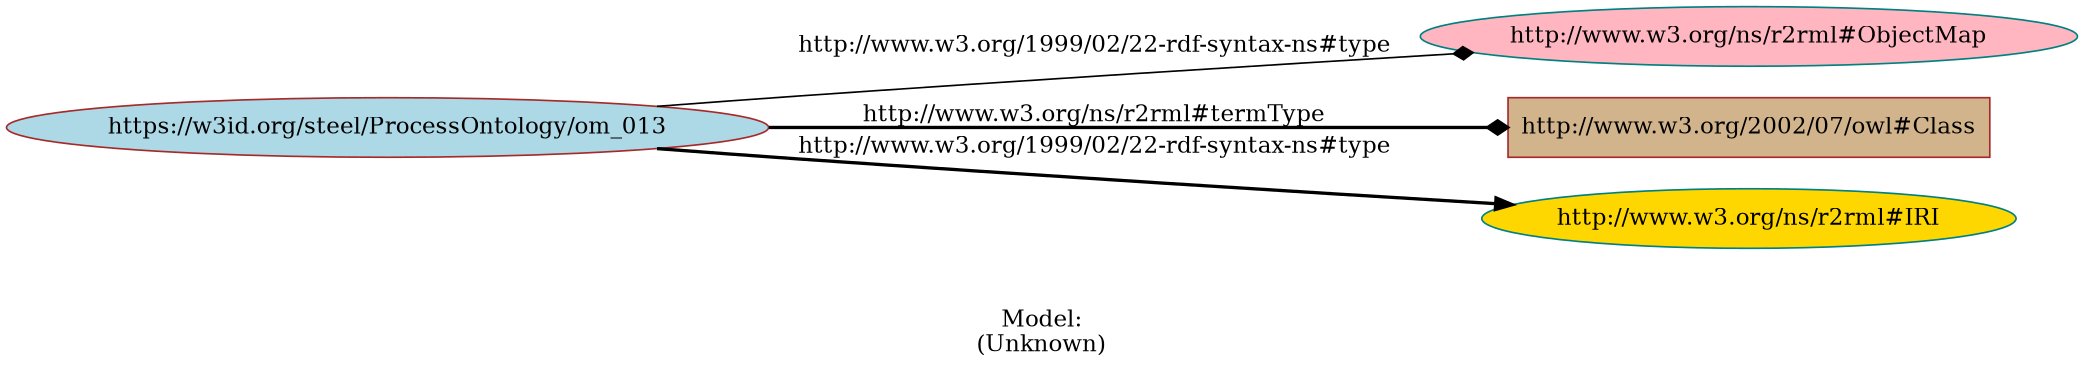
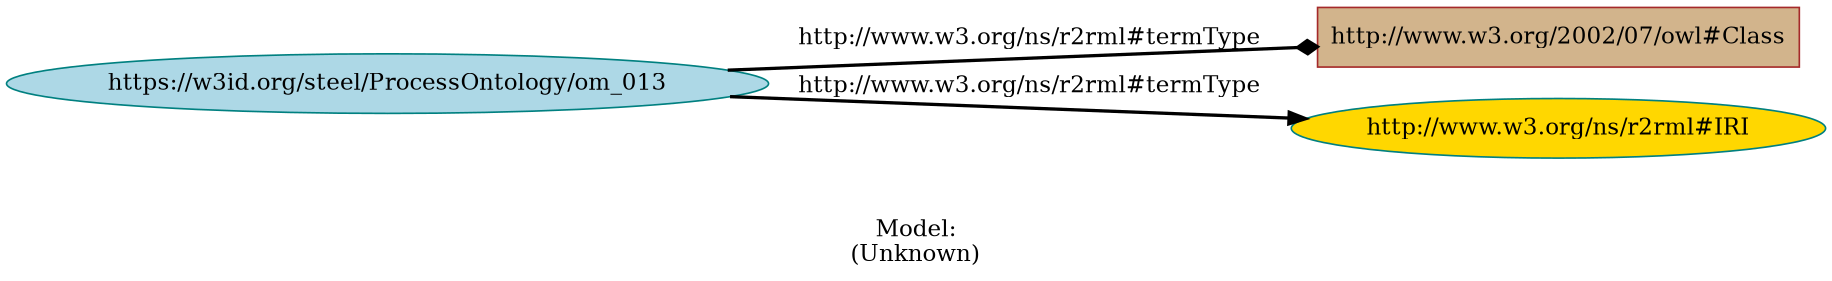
(1749, 36) -> none
(388, 127) -> (388, 84)
(1095, 147) -> (1030, 86)
